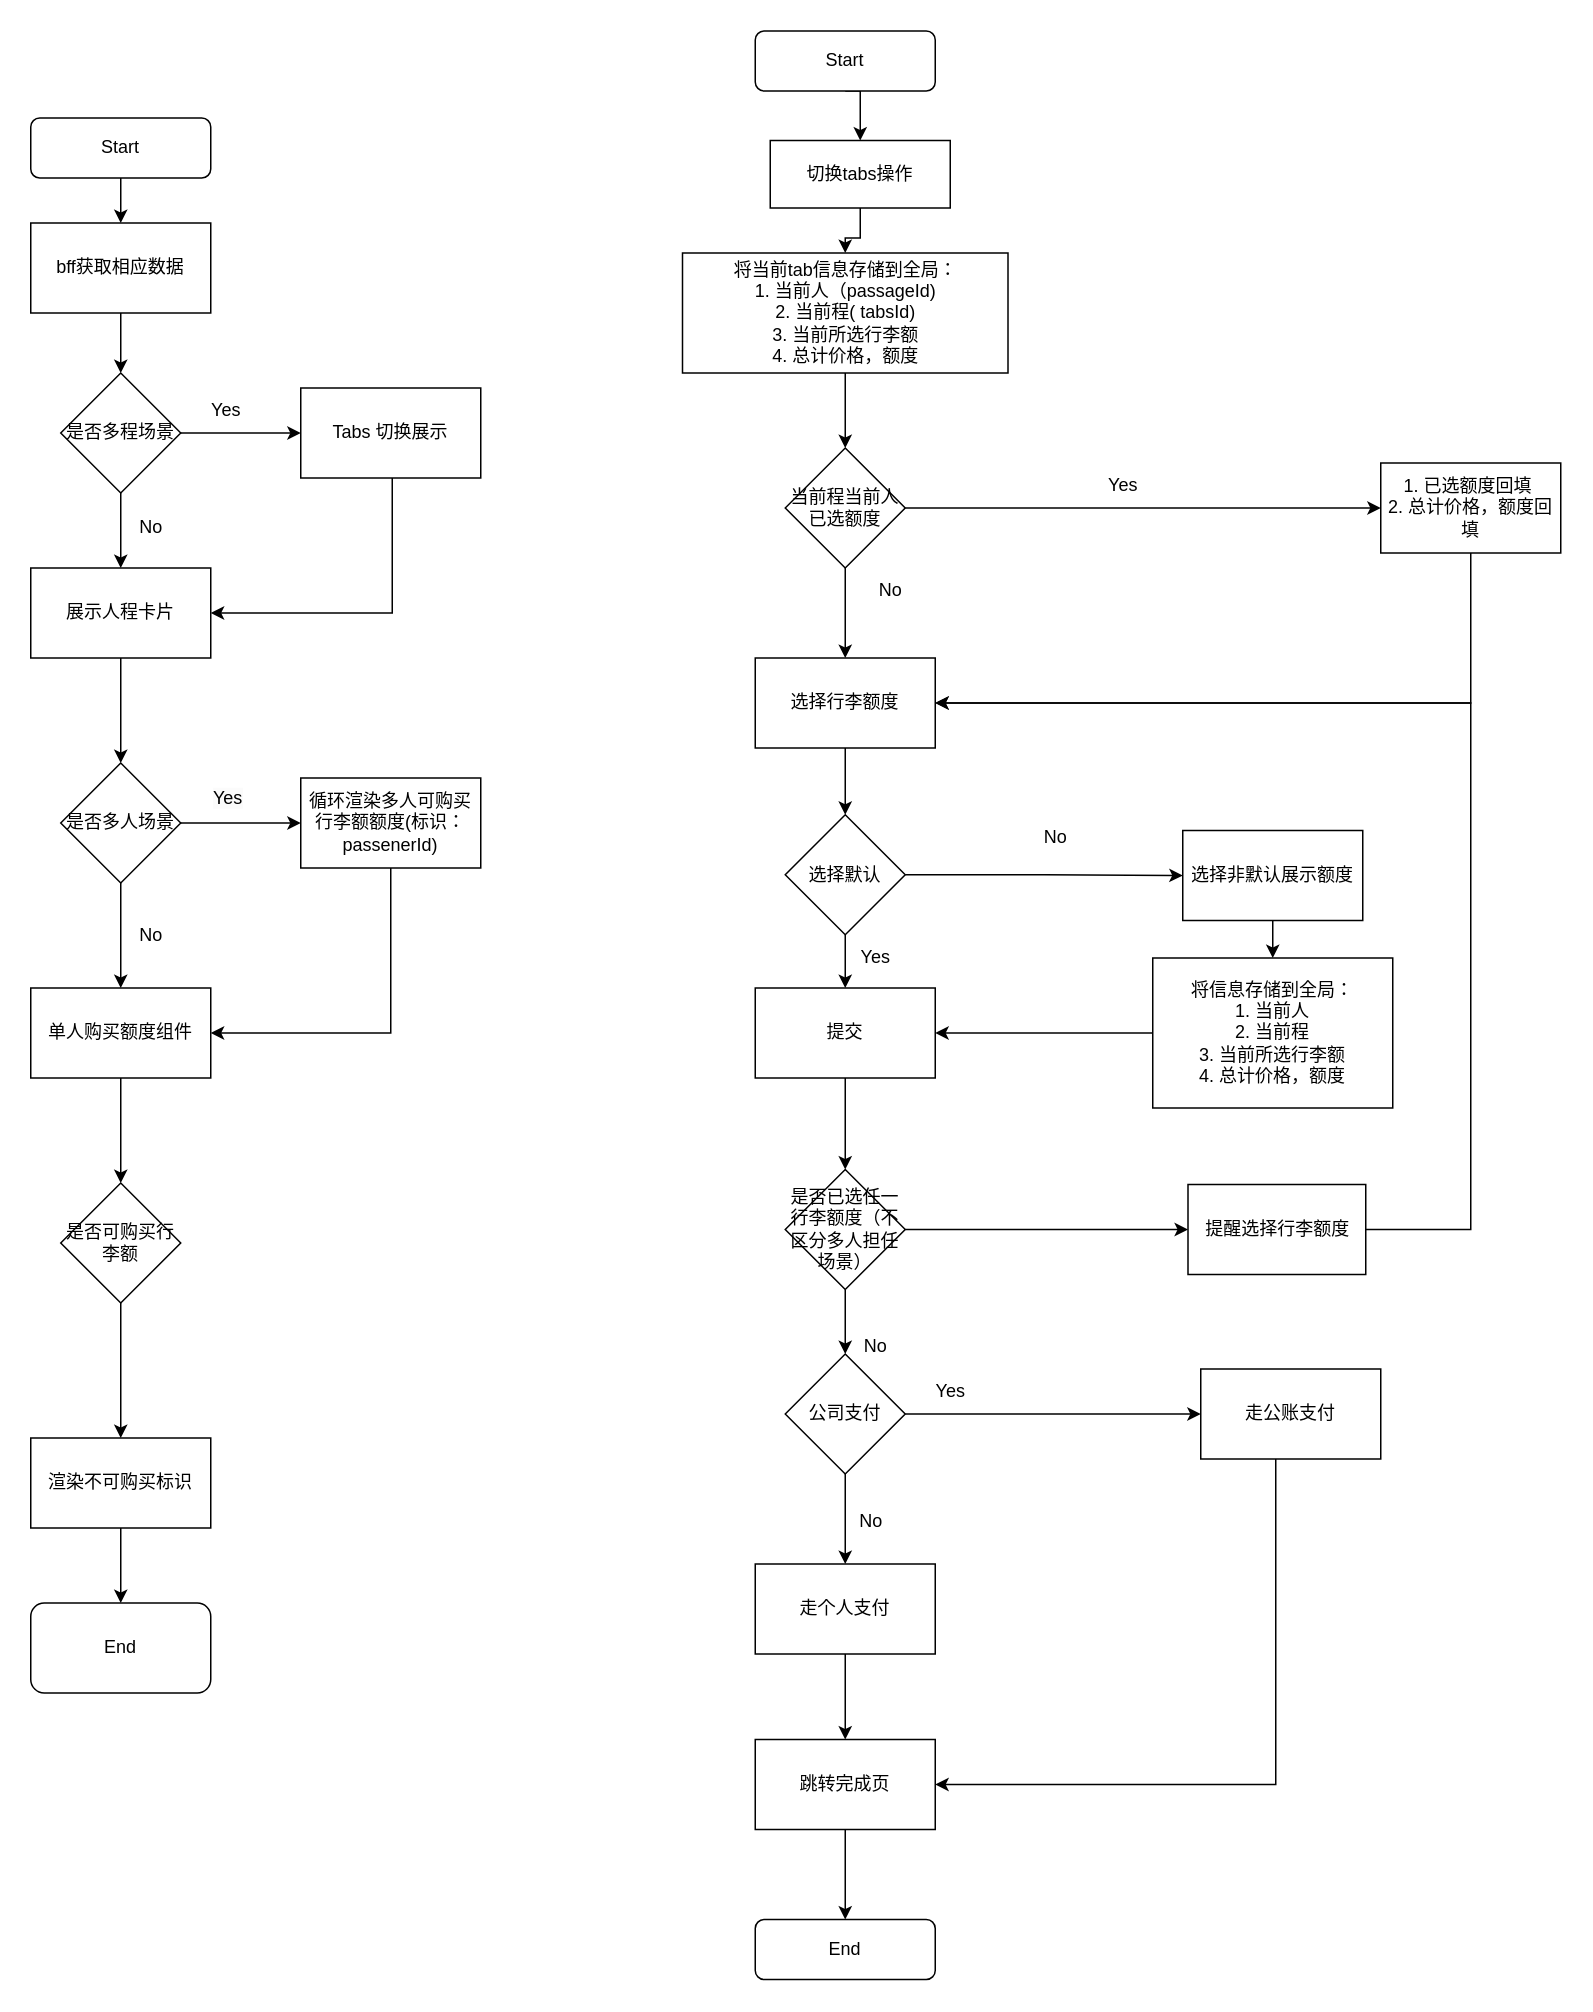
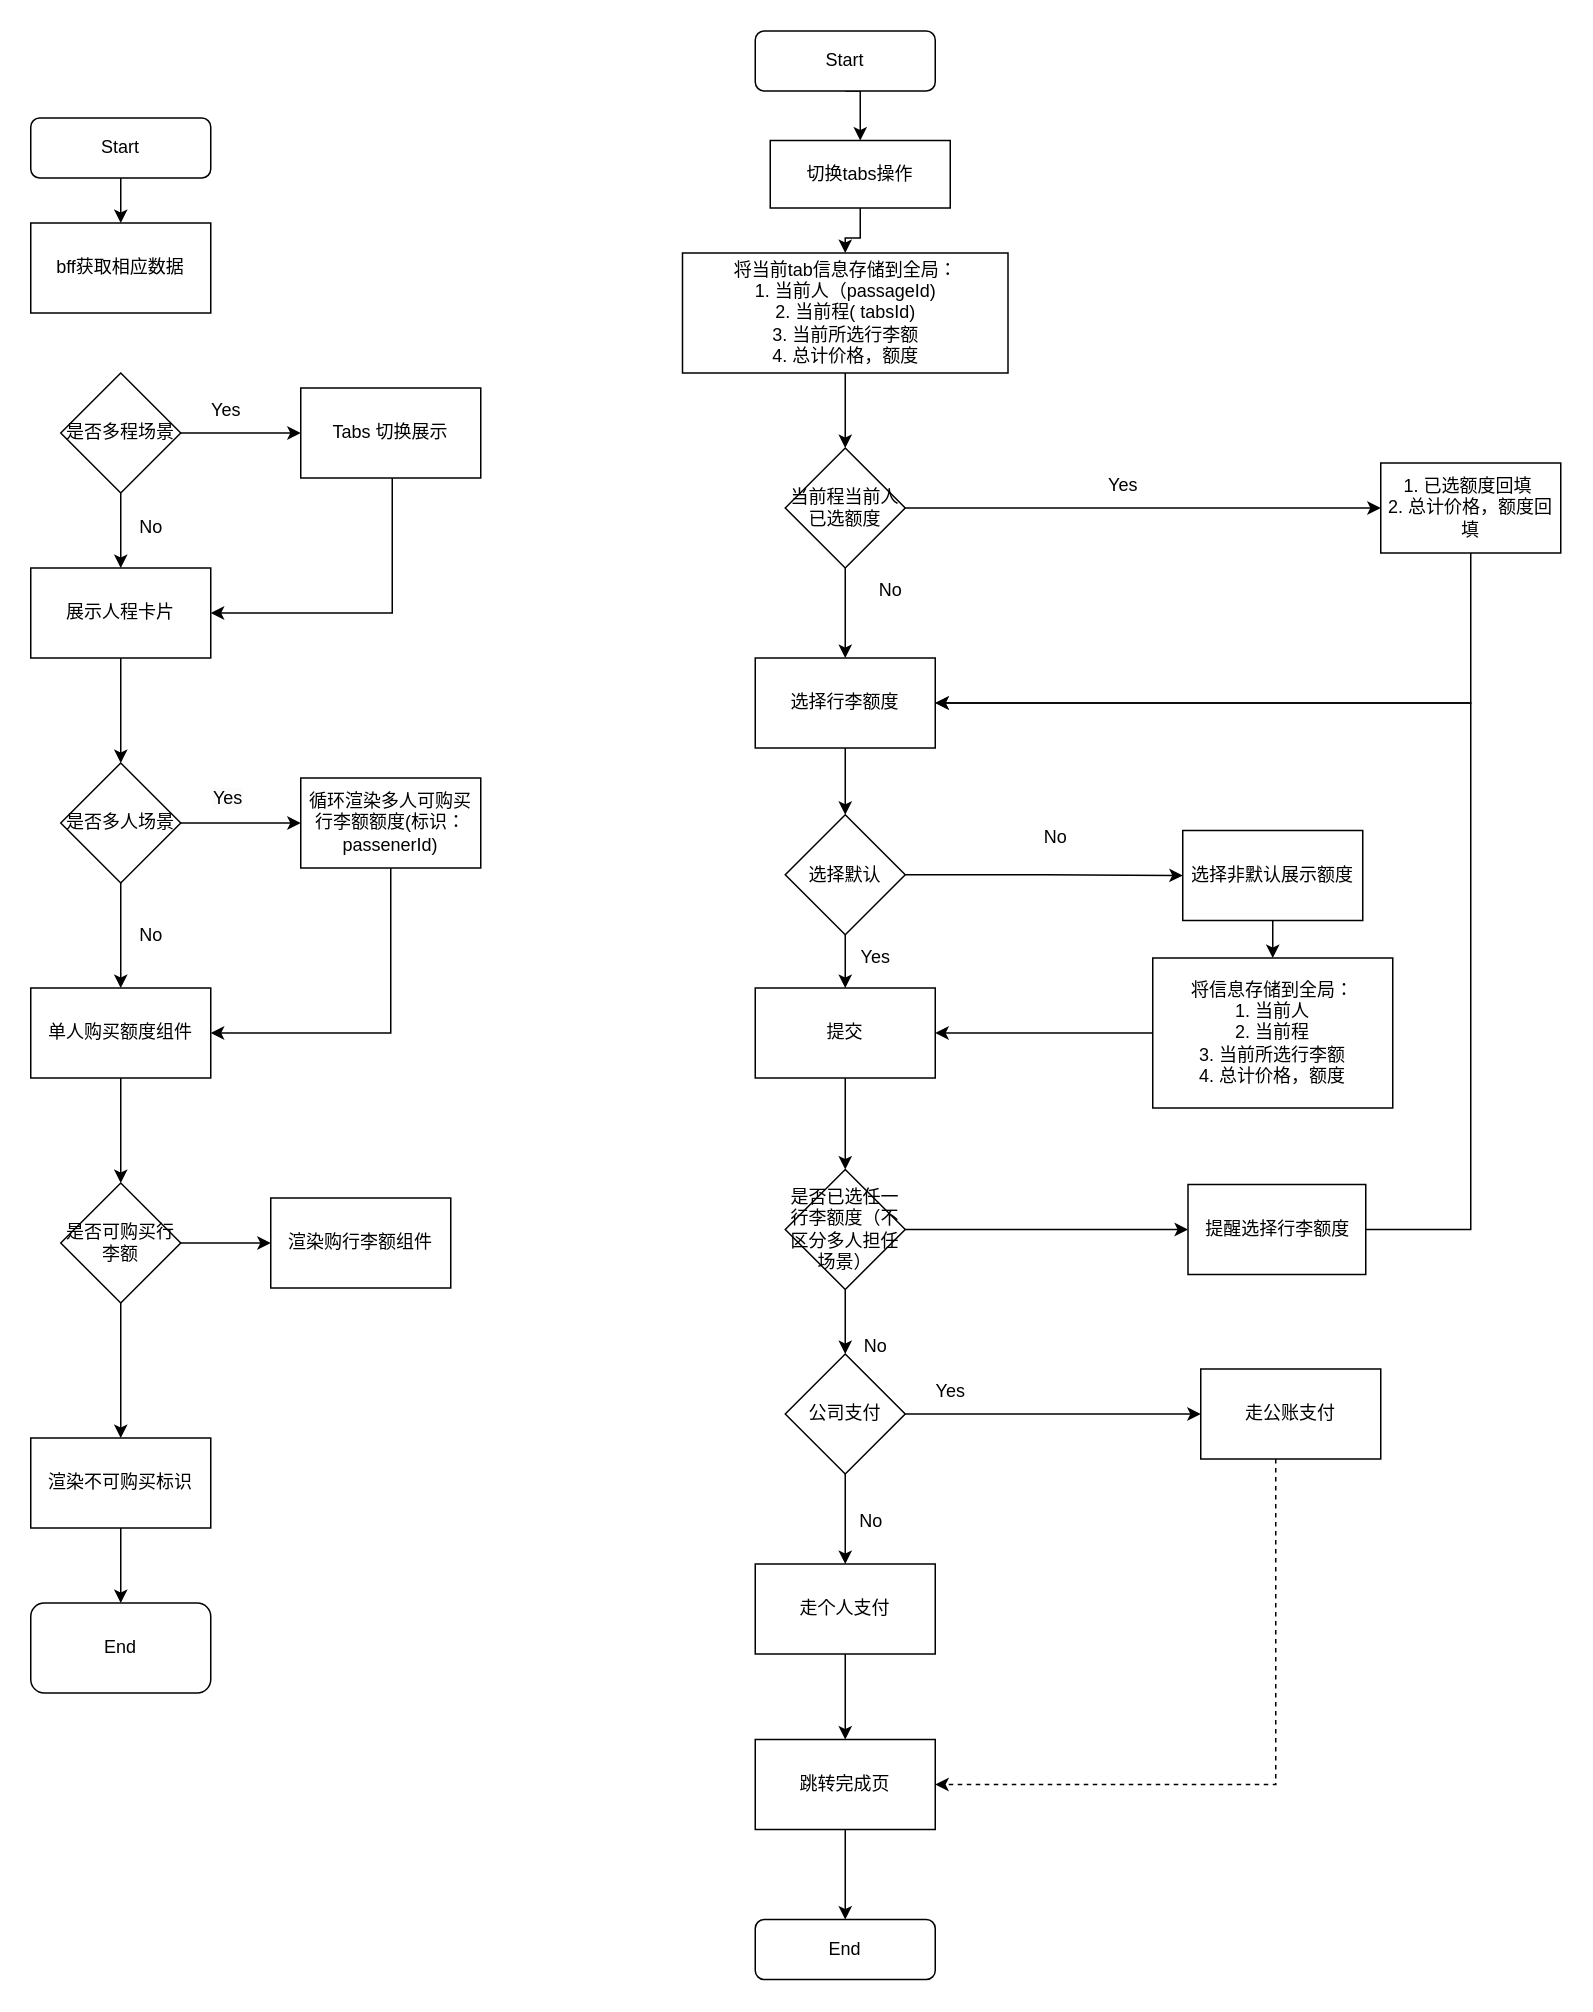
(121, 338) -> none
none -> (221, 1243)
none -> (361, 1243)
(1272, 1784) -> (1272, 1784)
